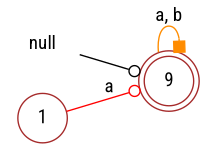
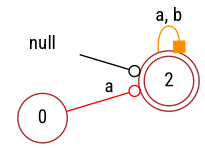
(169, 81) -> (169, 81)
(43, 118) -> (43, 118)
